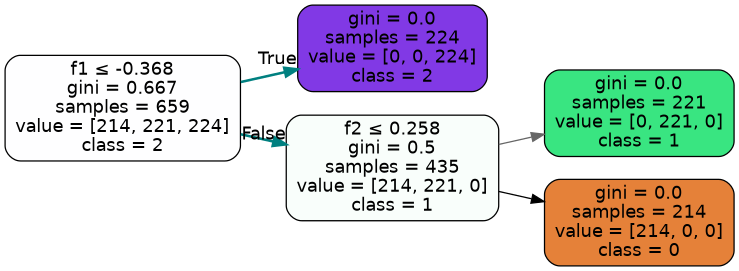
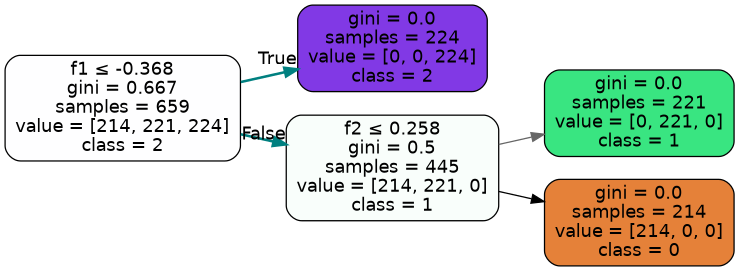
(392, 167) -> (392, 167)
